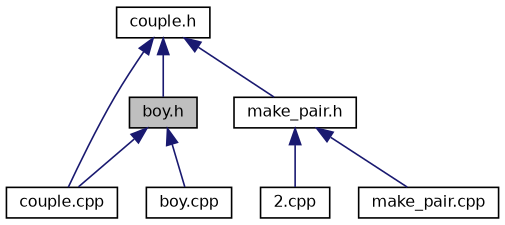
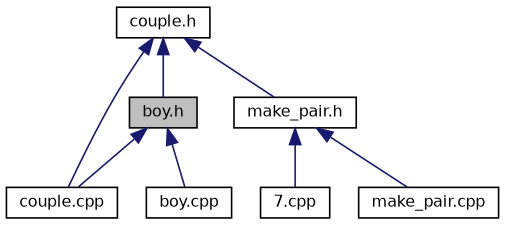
(295, 203) -> (295, 203)
